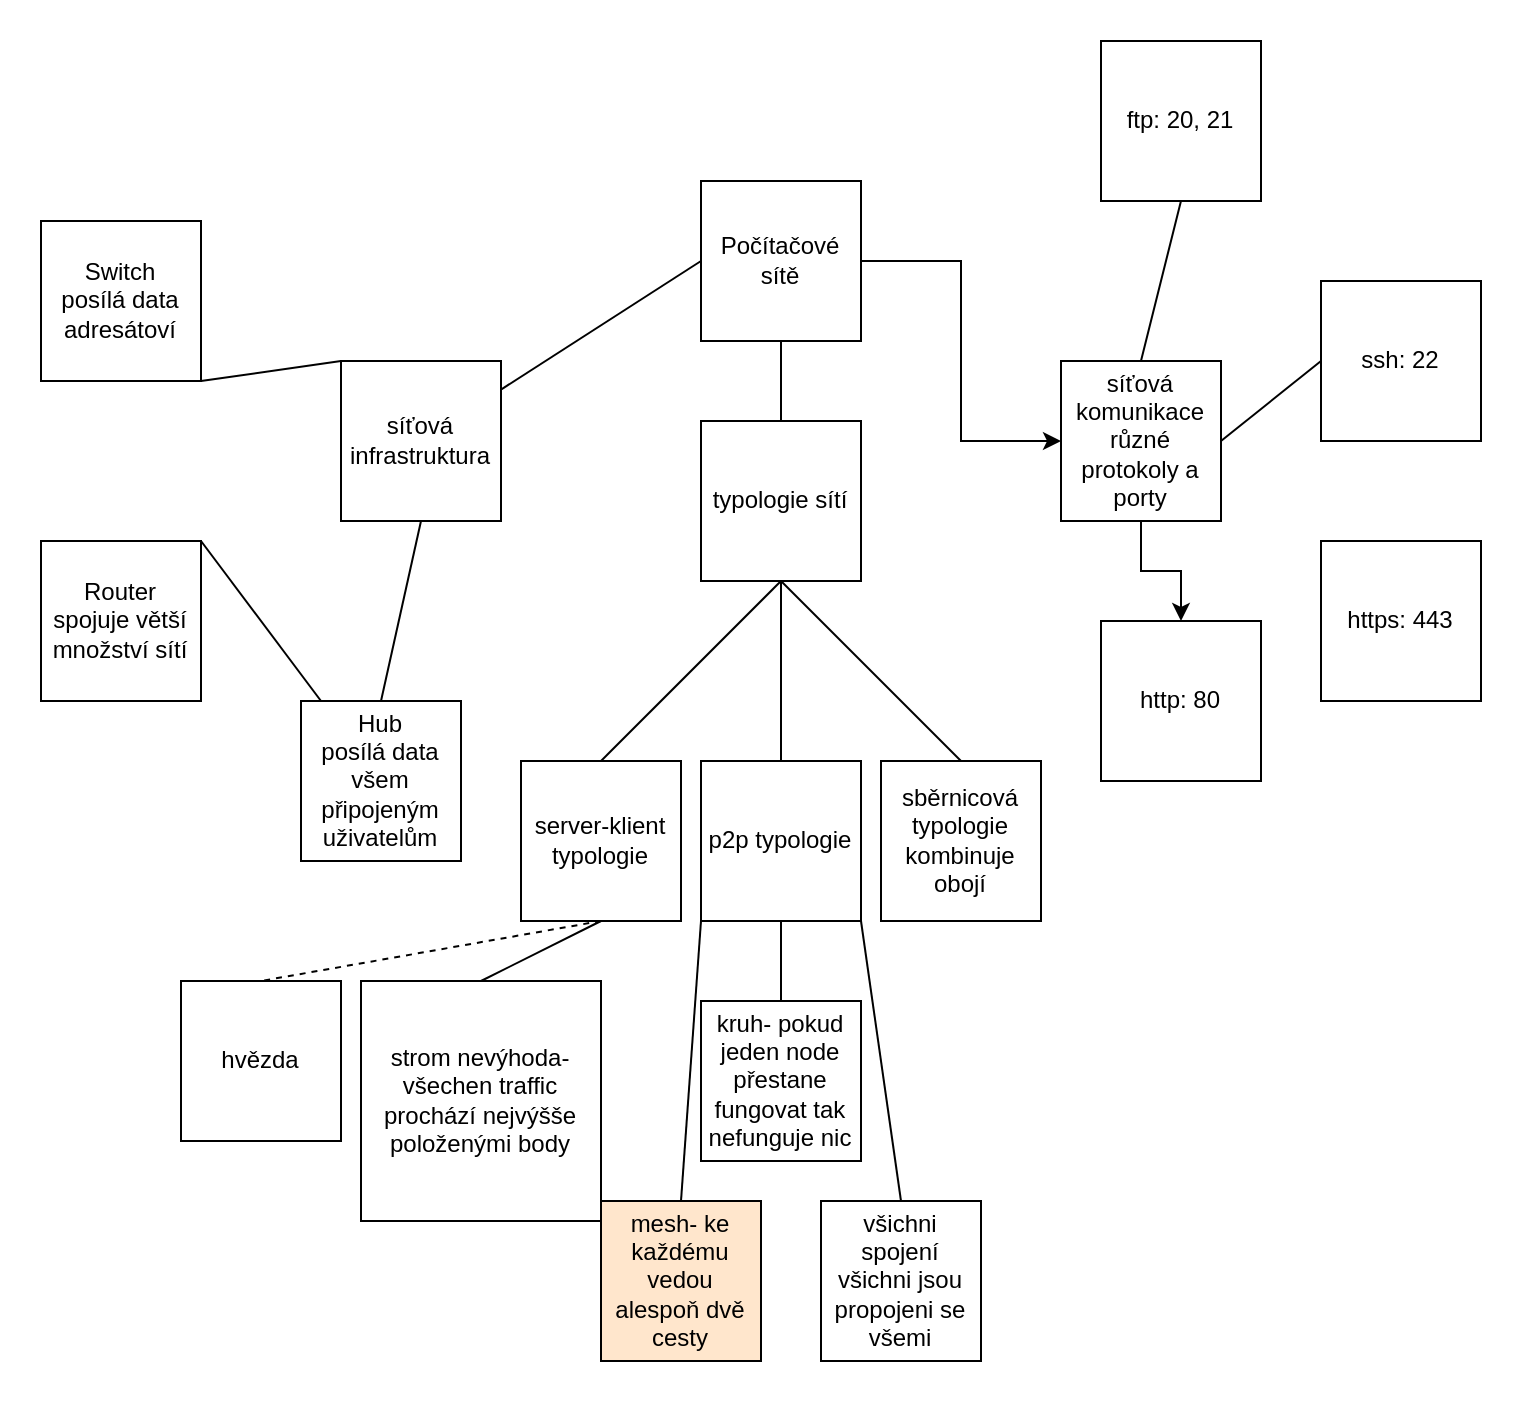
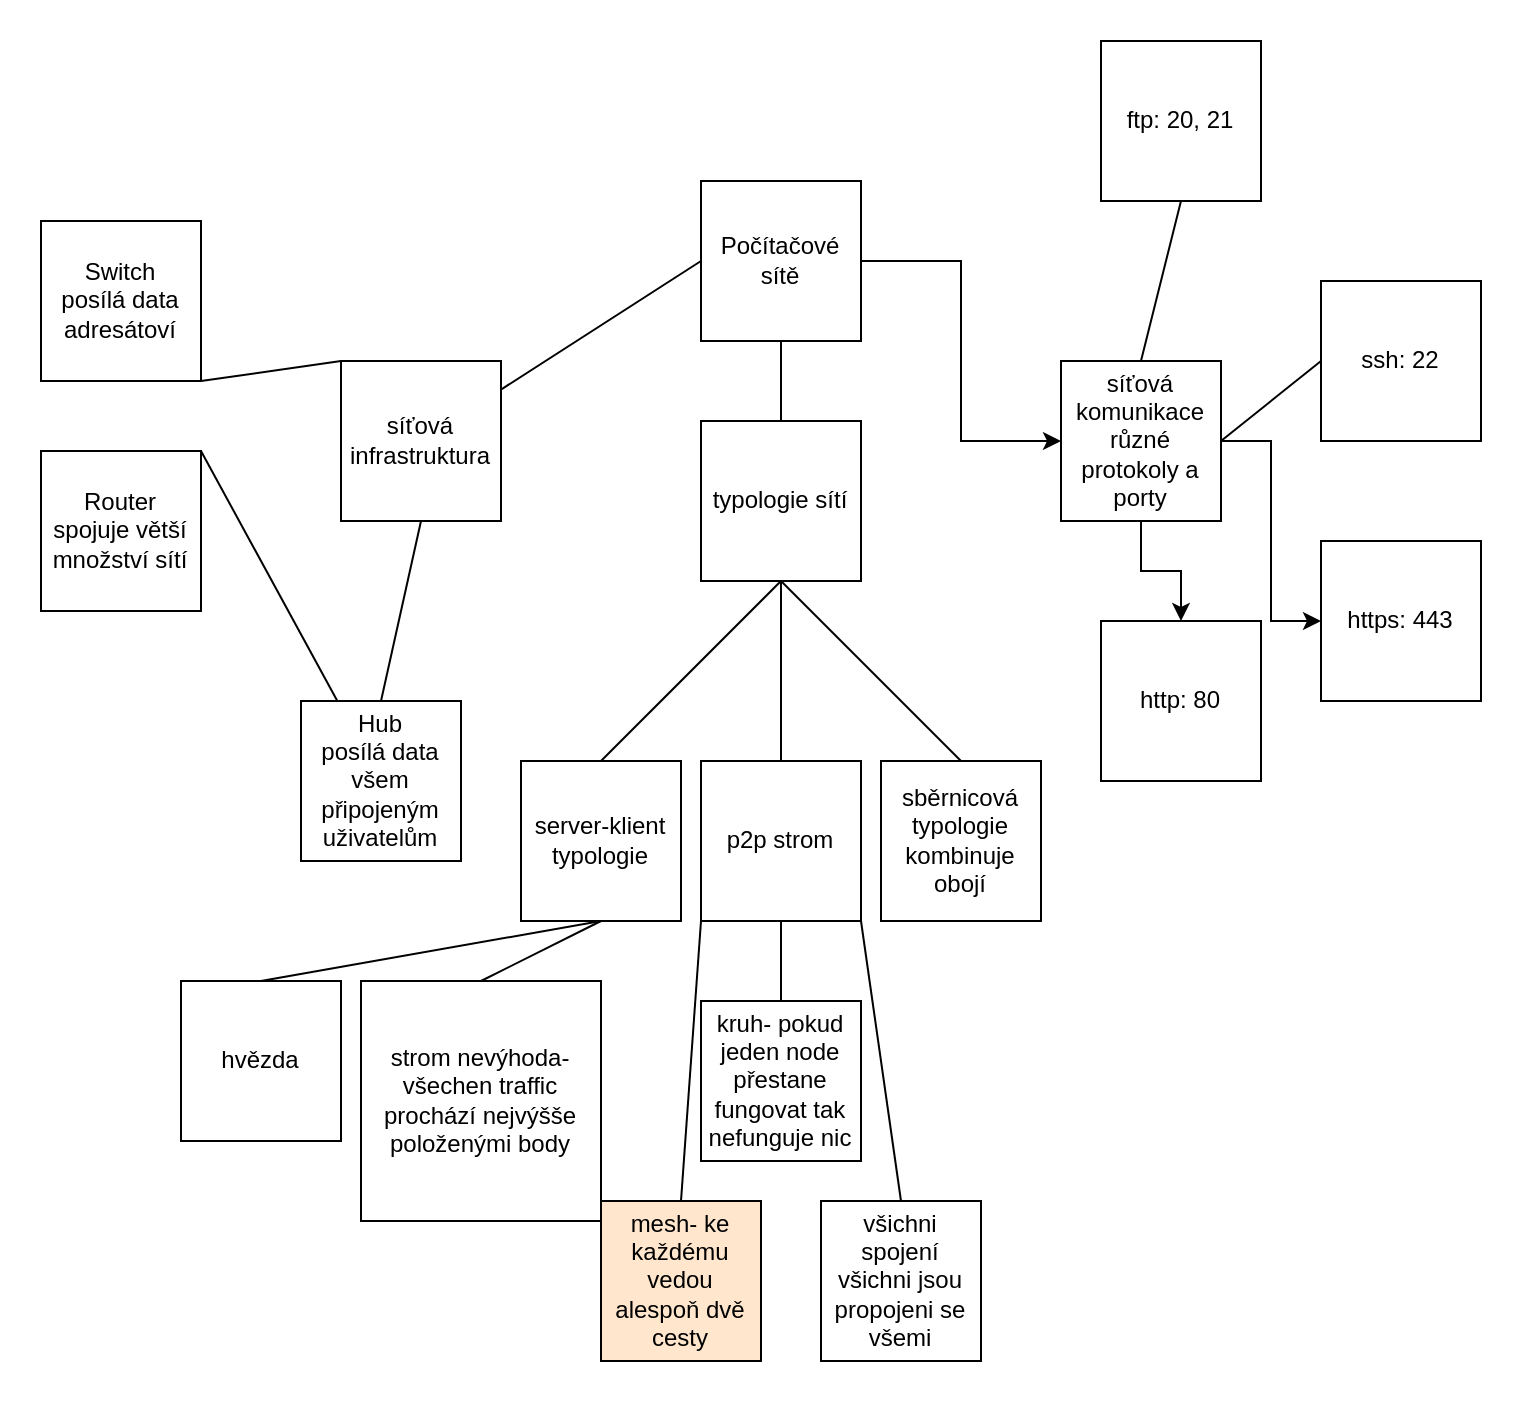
none -> (1271, 526)
(121, 621) -> (121, 531)
(781, 841) -> (781, 841)
(429, 951) -> (429, 951)
